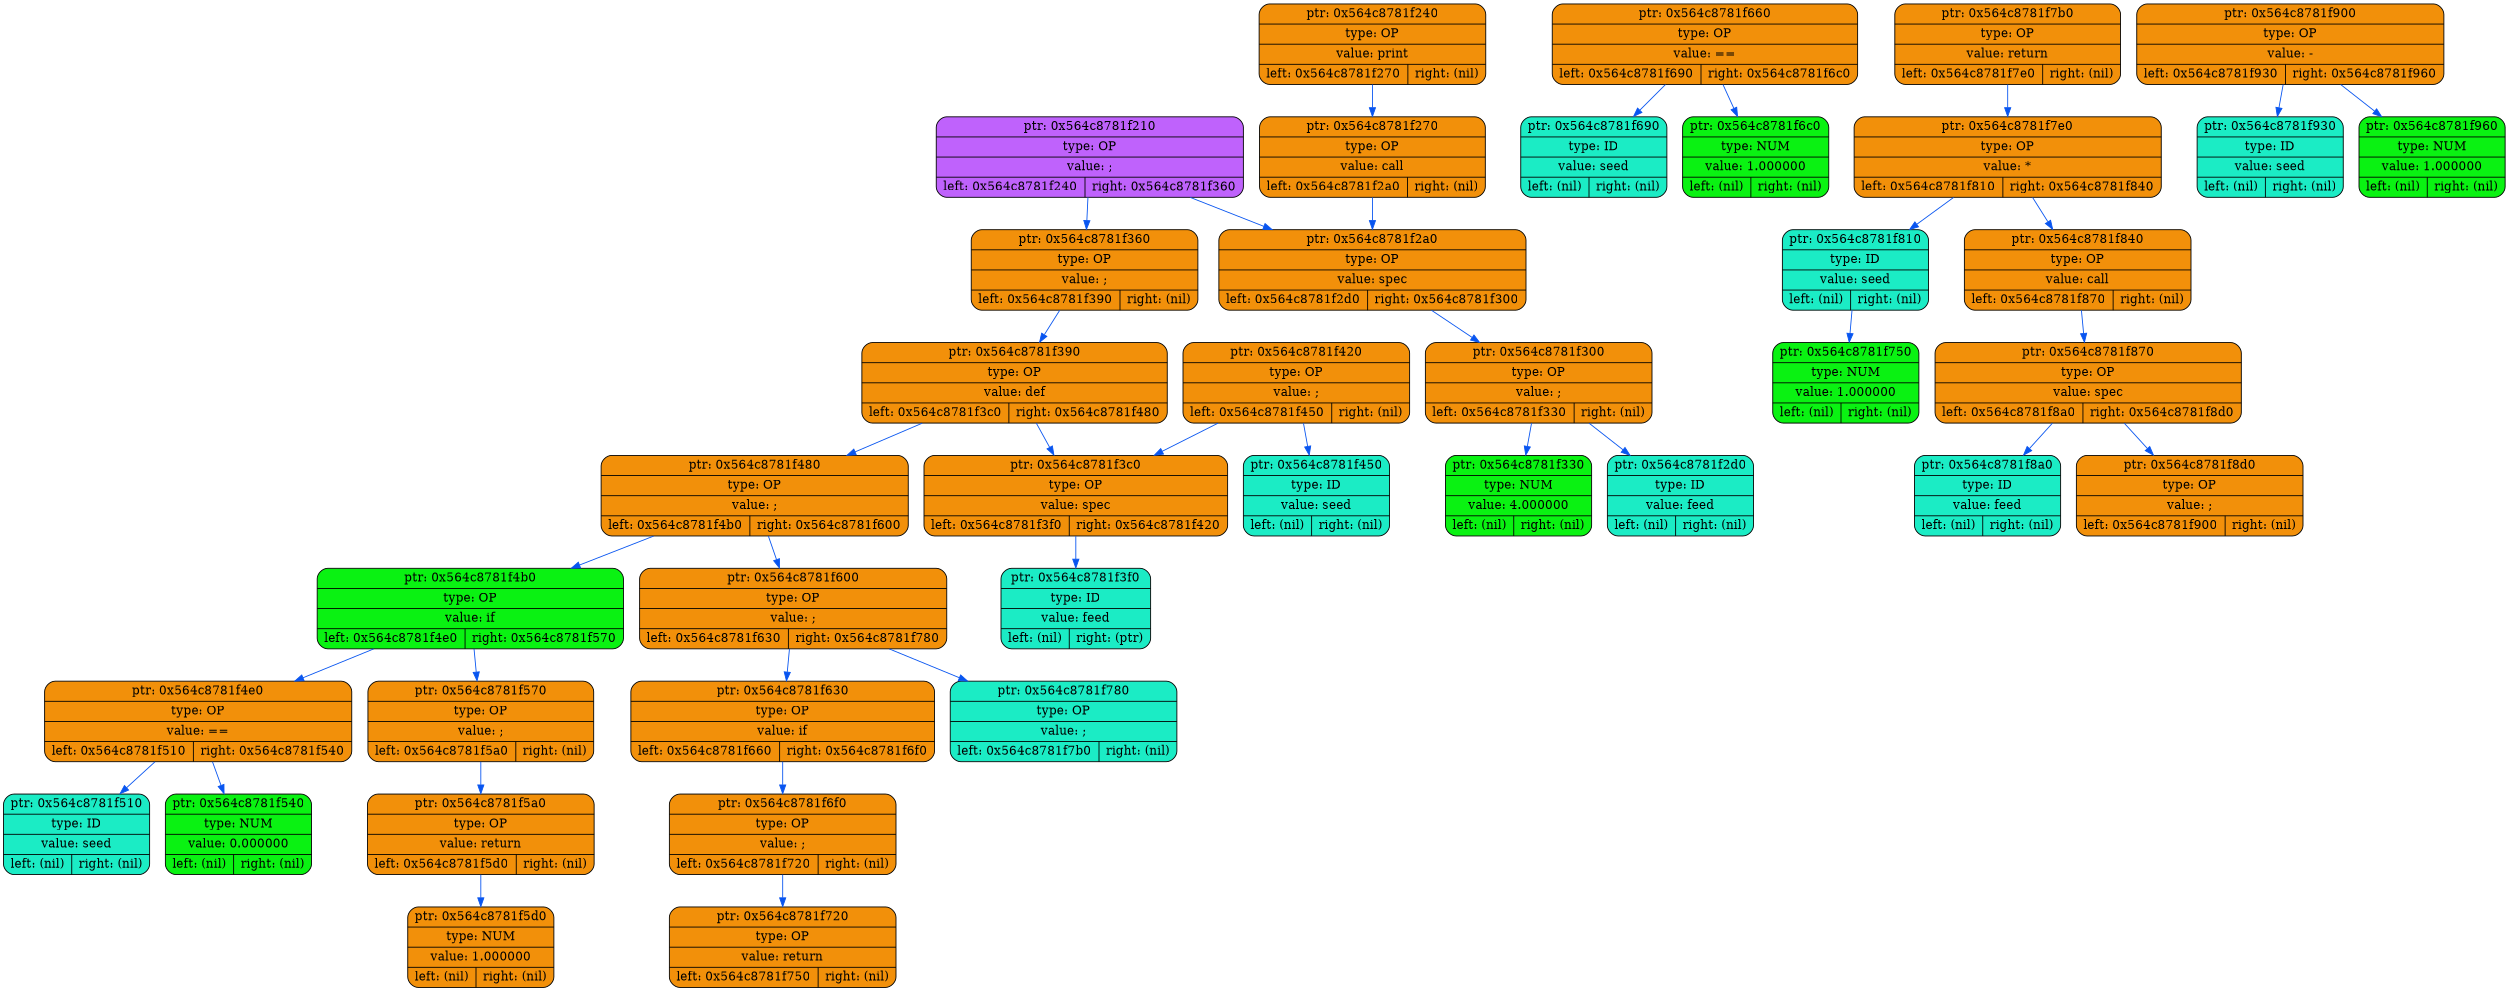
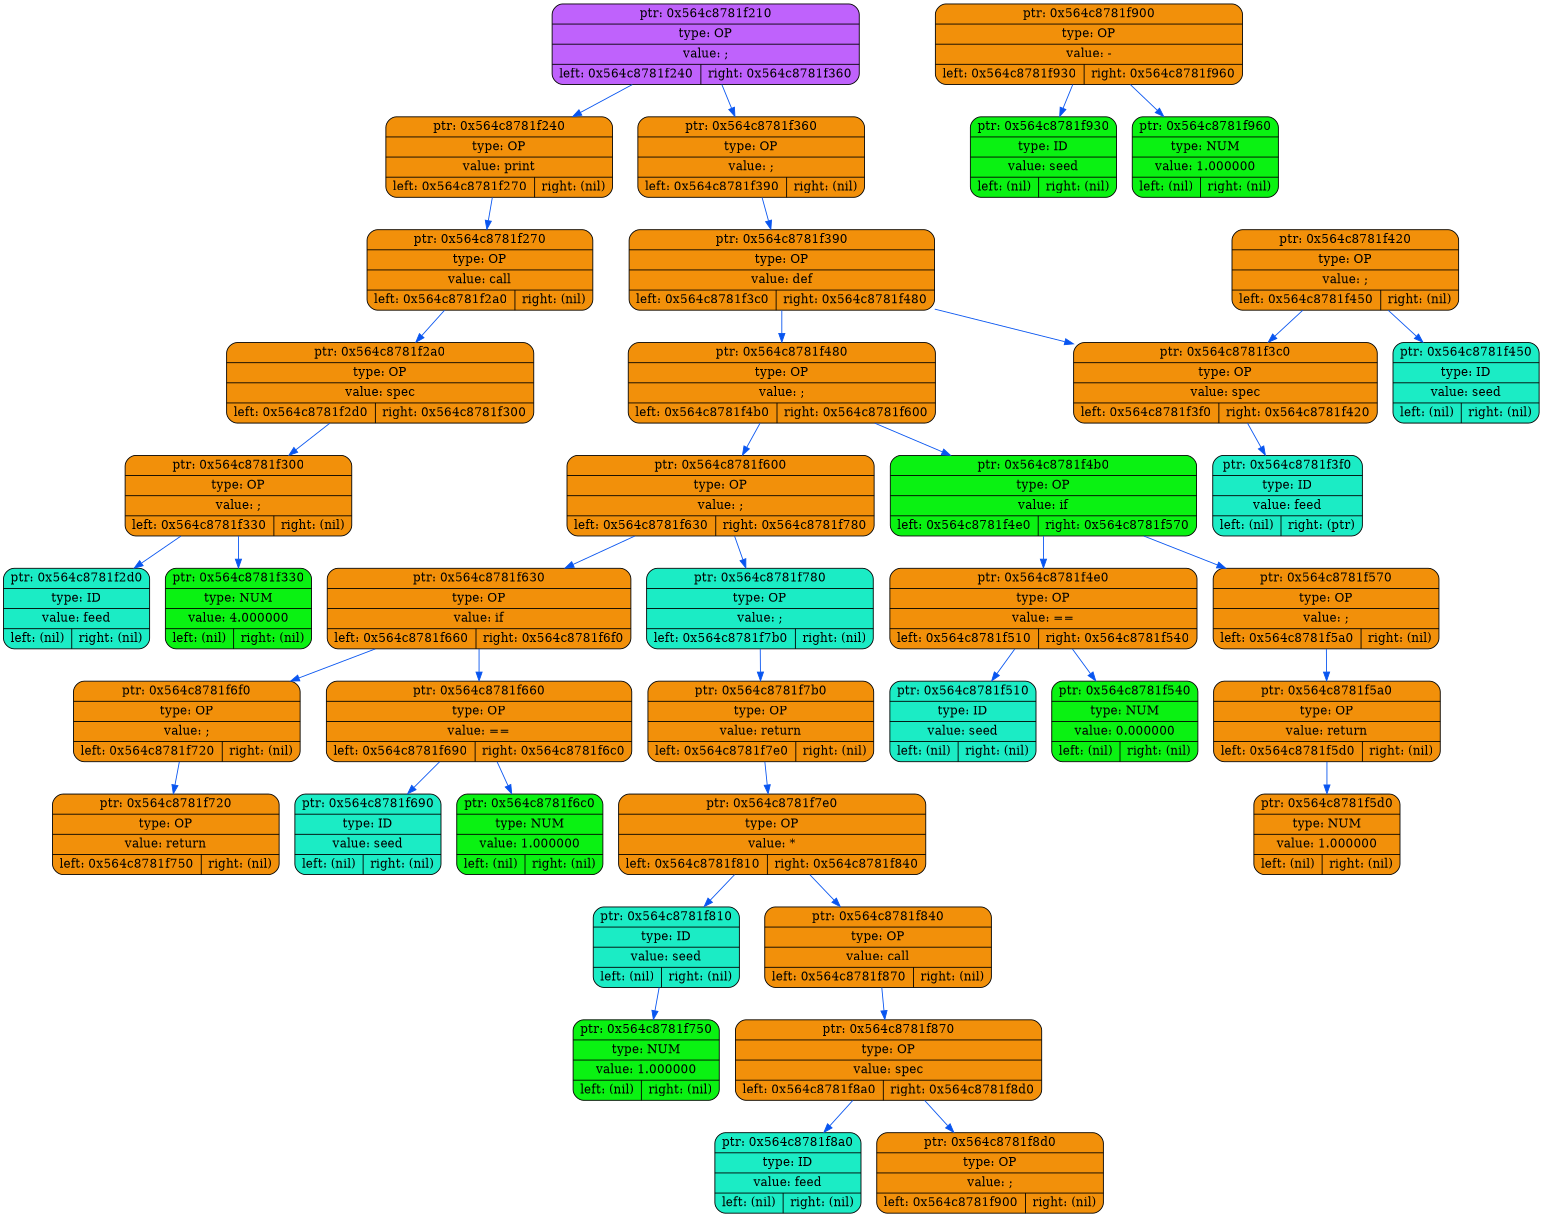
(2270, 157) -> (1043, 157)
(1227, 212) -> (606, 99)
none -> (479, 660)
none -> (760, 660)
